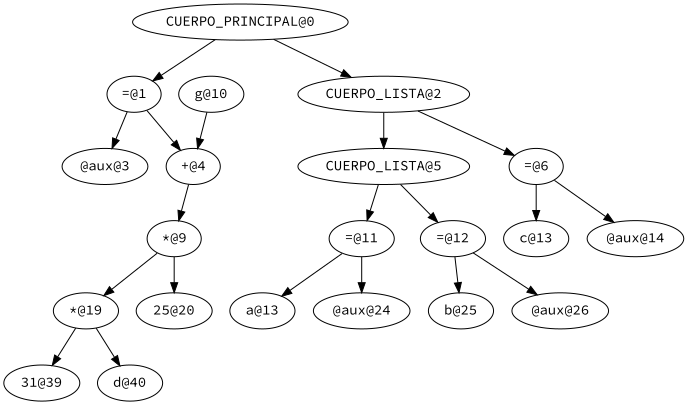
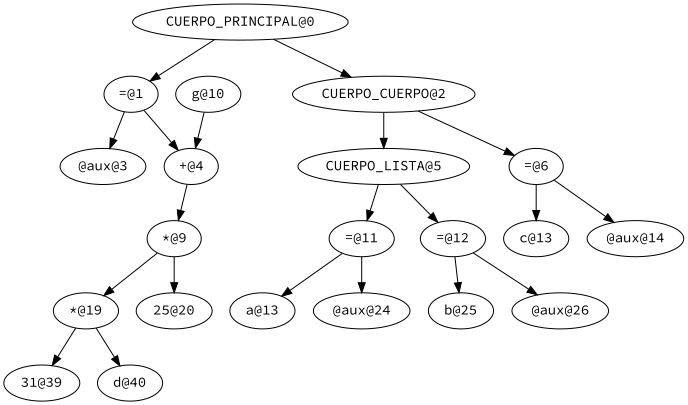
(384, 94) -> (384, 94)
